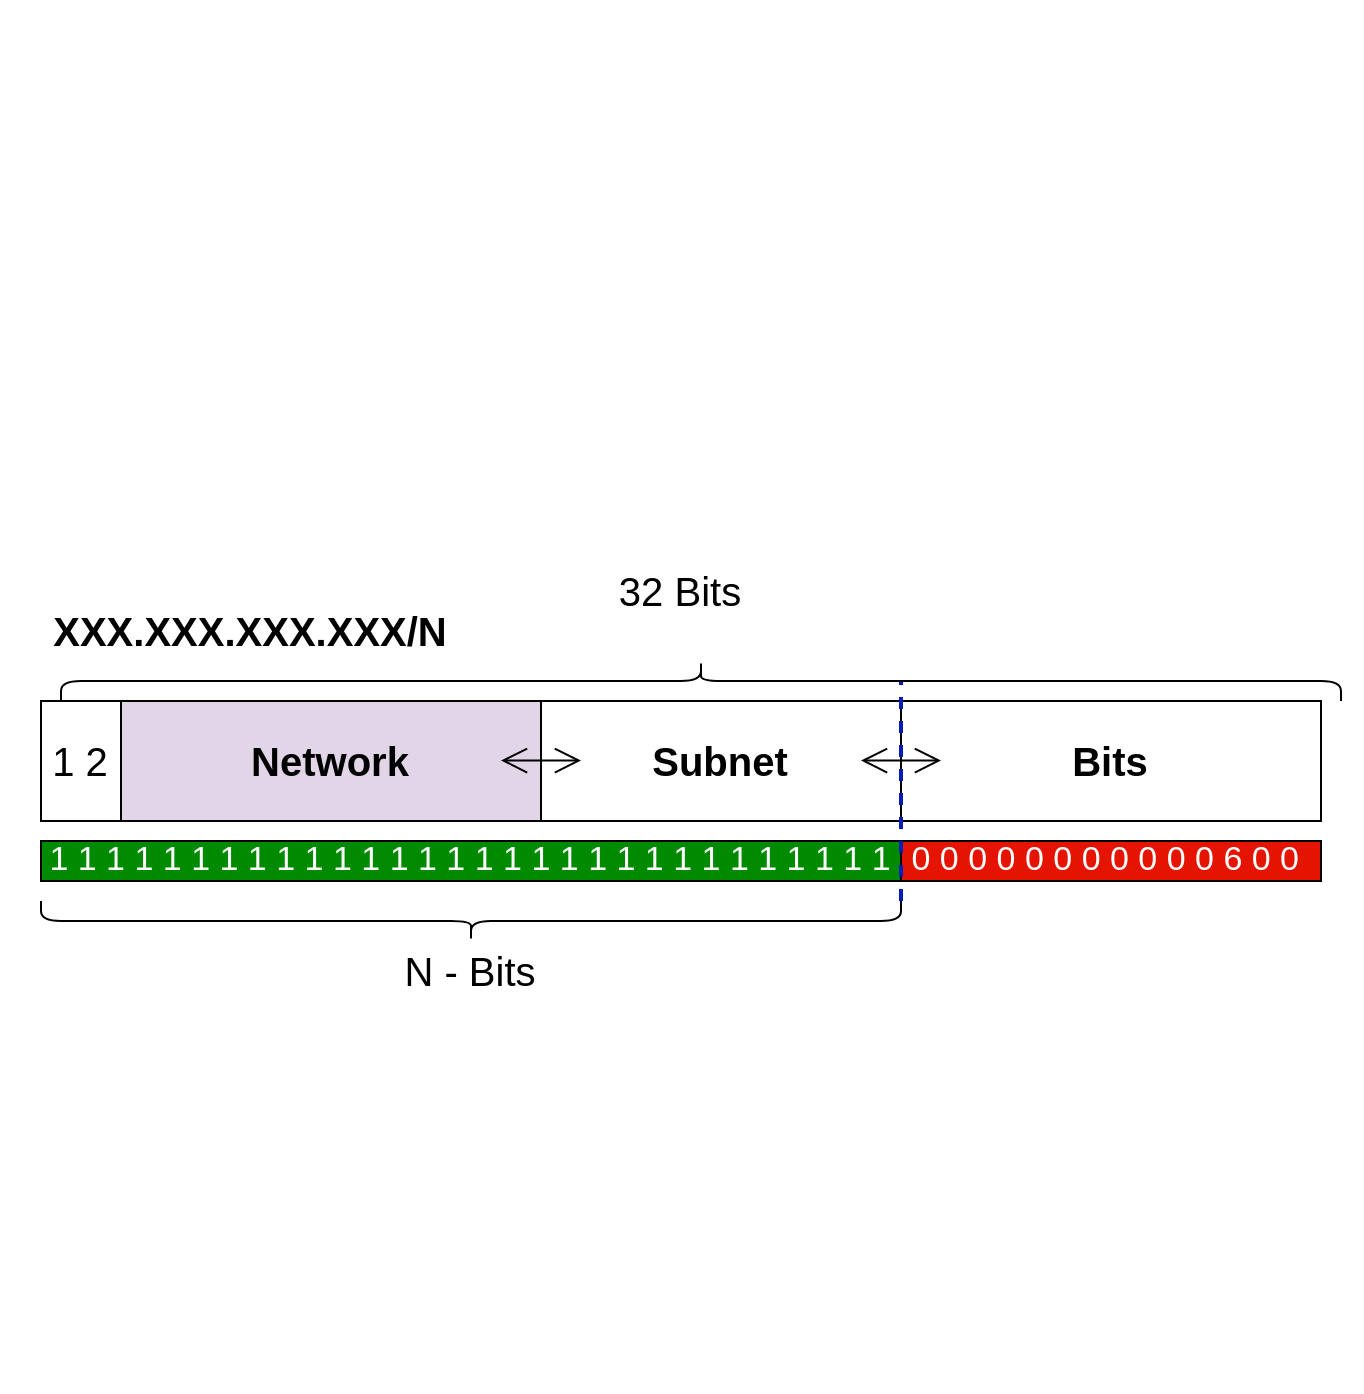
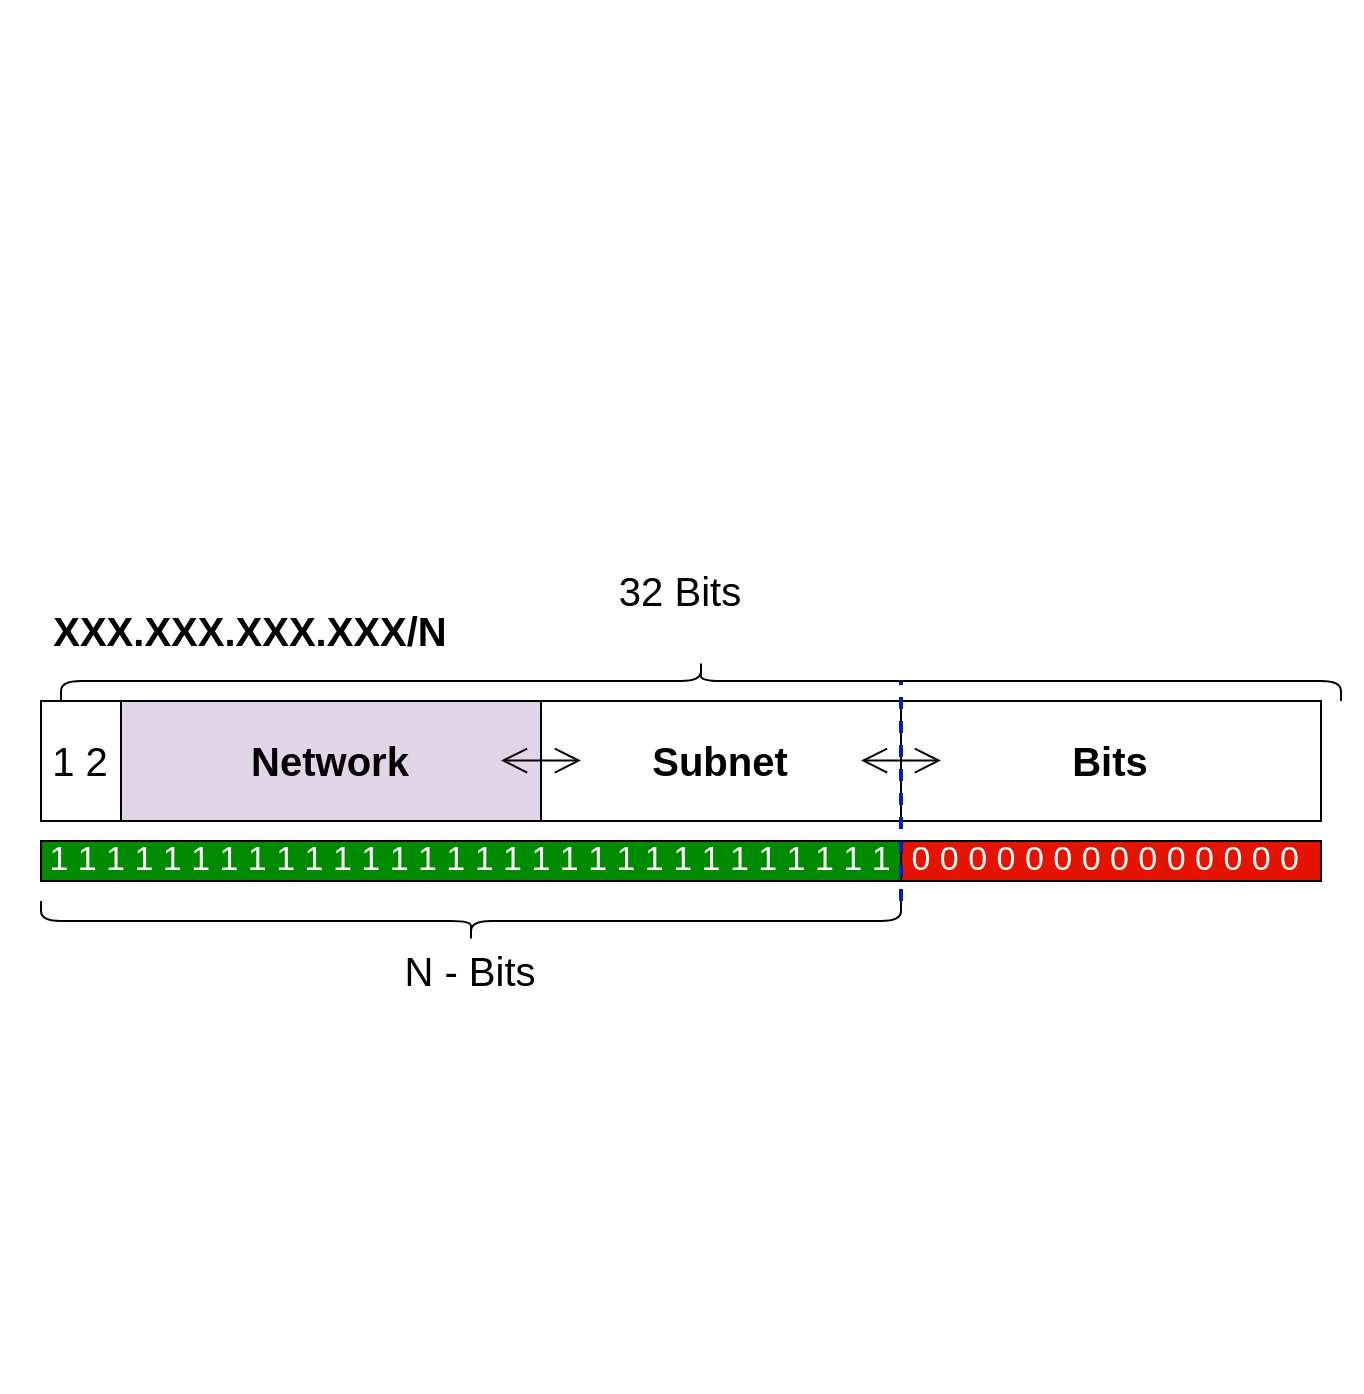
(1111, 861) -> (1111, 861)
